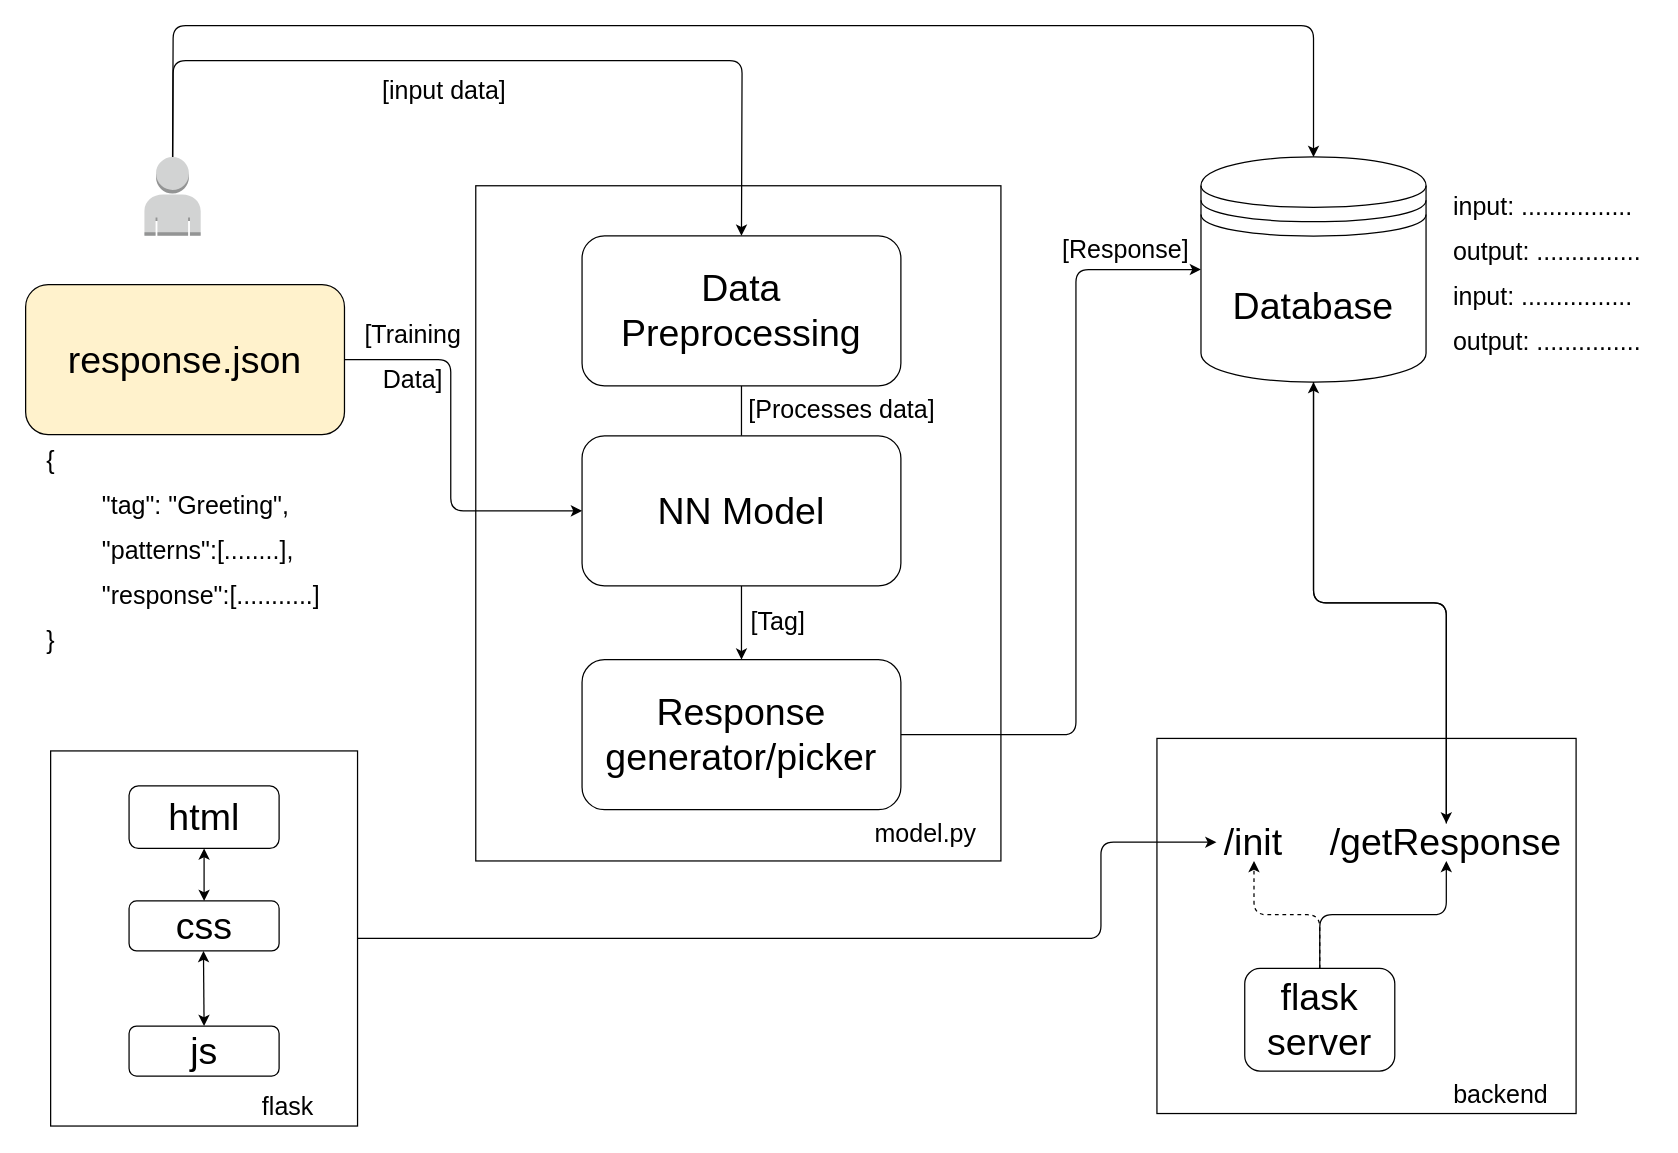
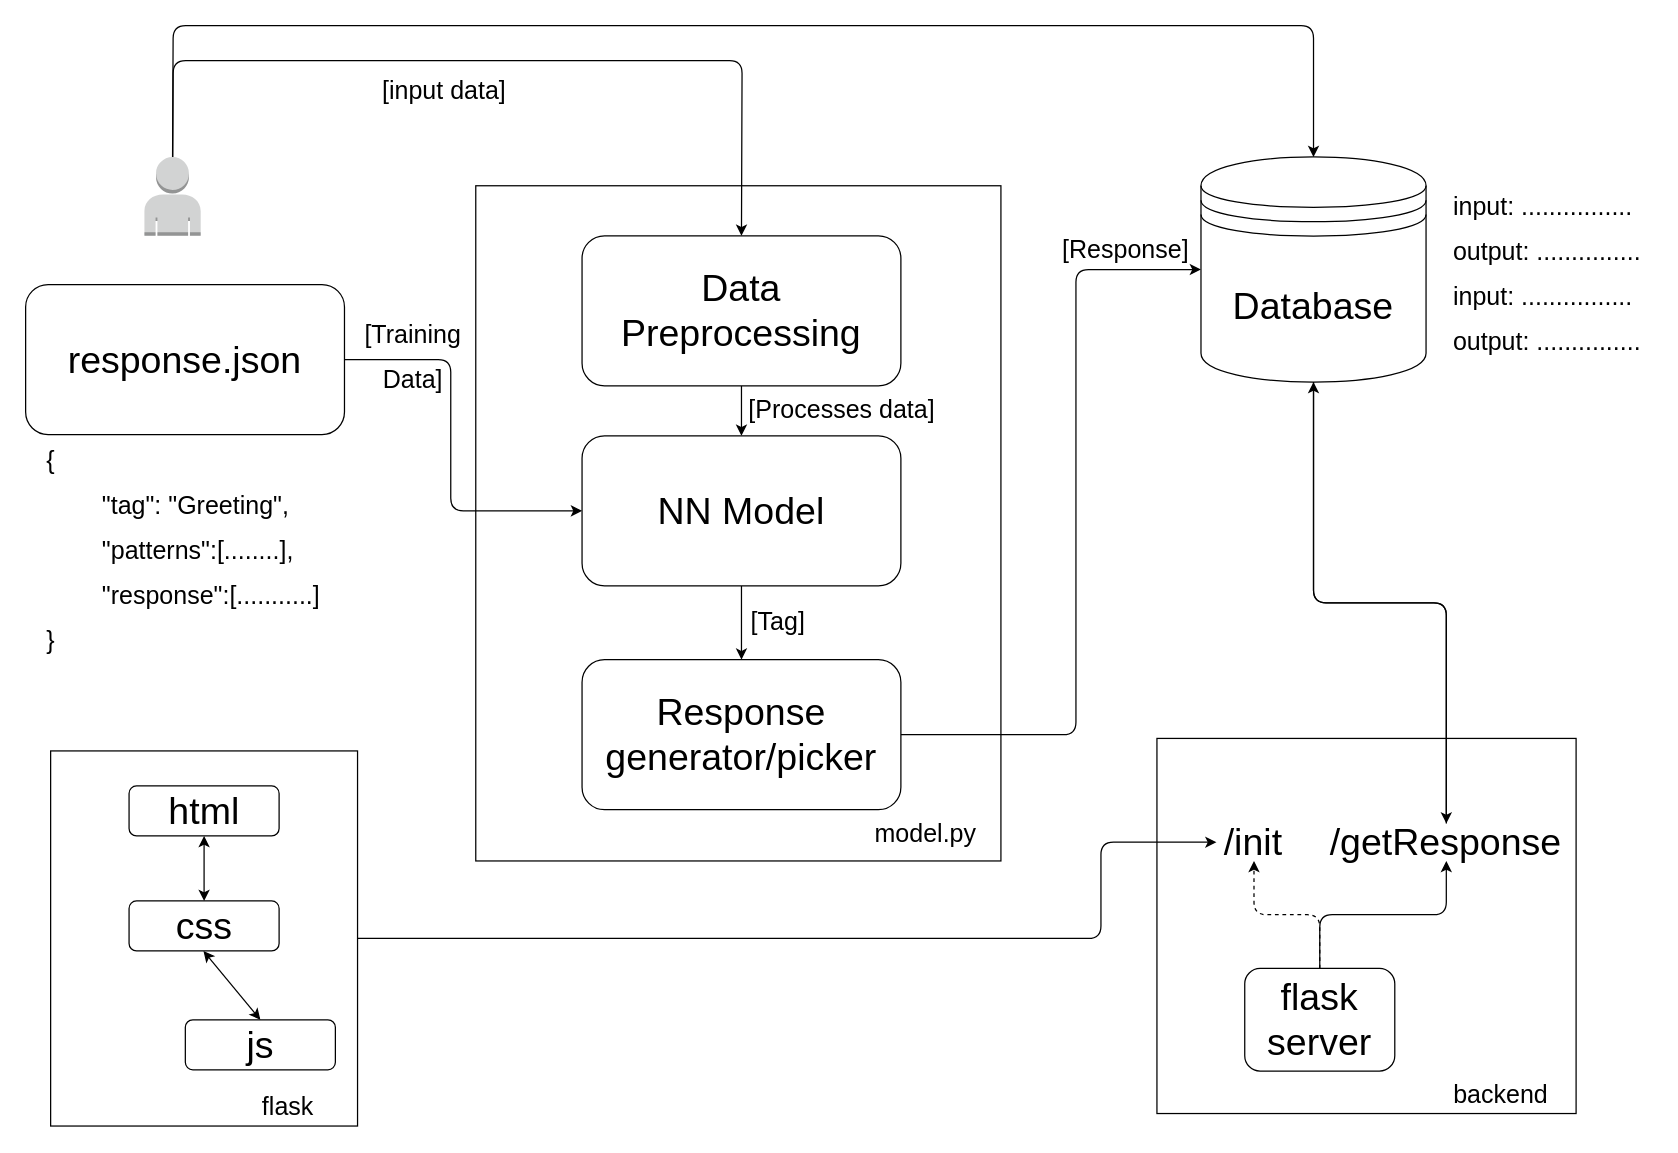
(185, 359) -> (185, 359)
(741, 429) -> (741, 426)
(204, 817) -> (204, 811)
(204, 1051) -> (260, 1044)
